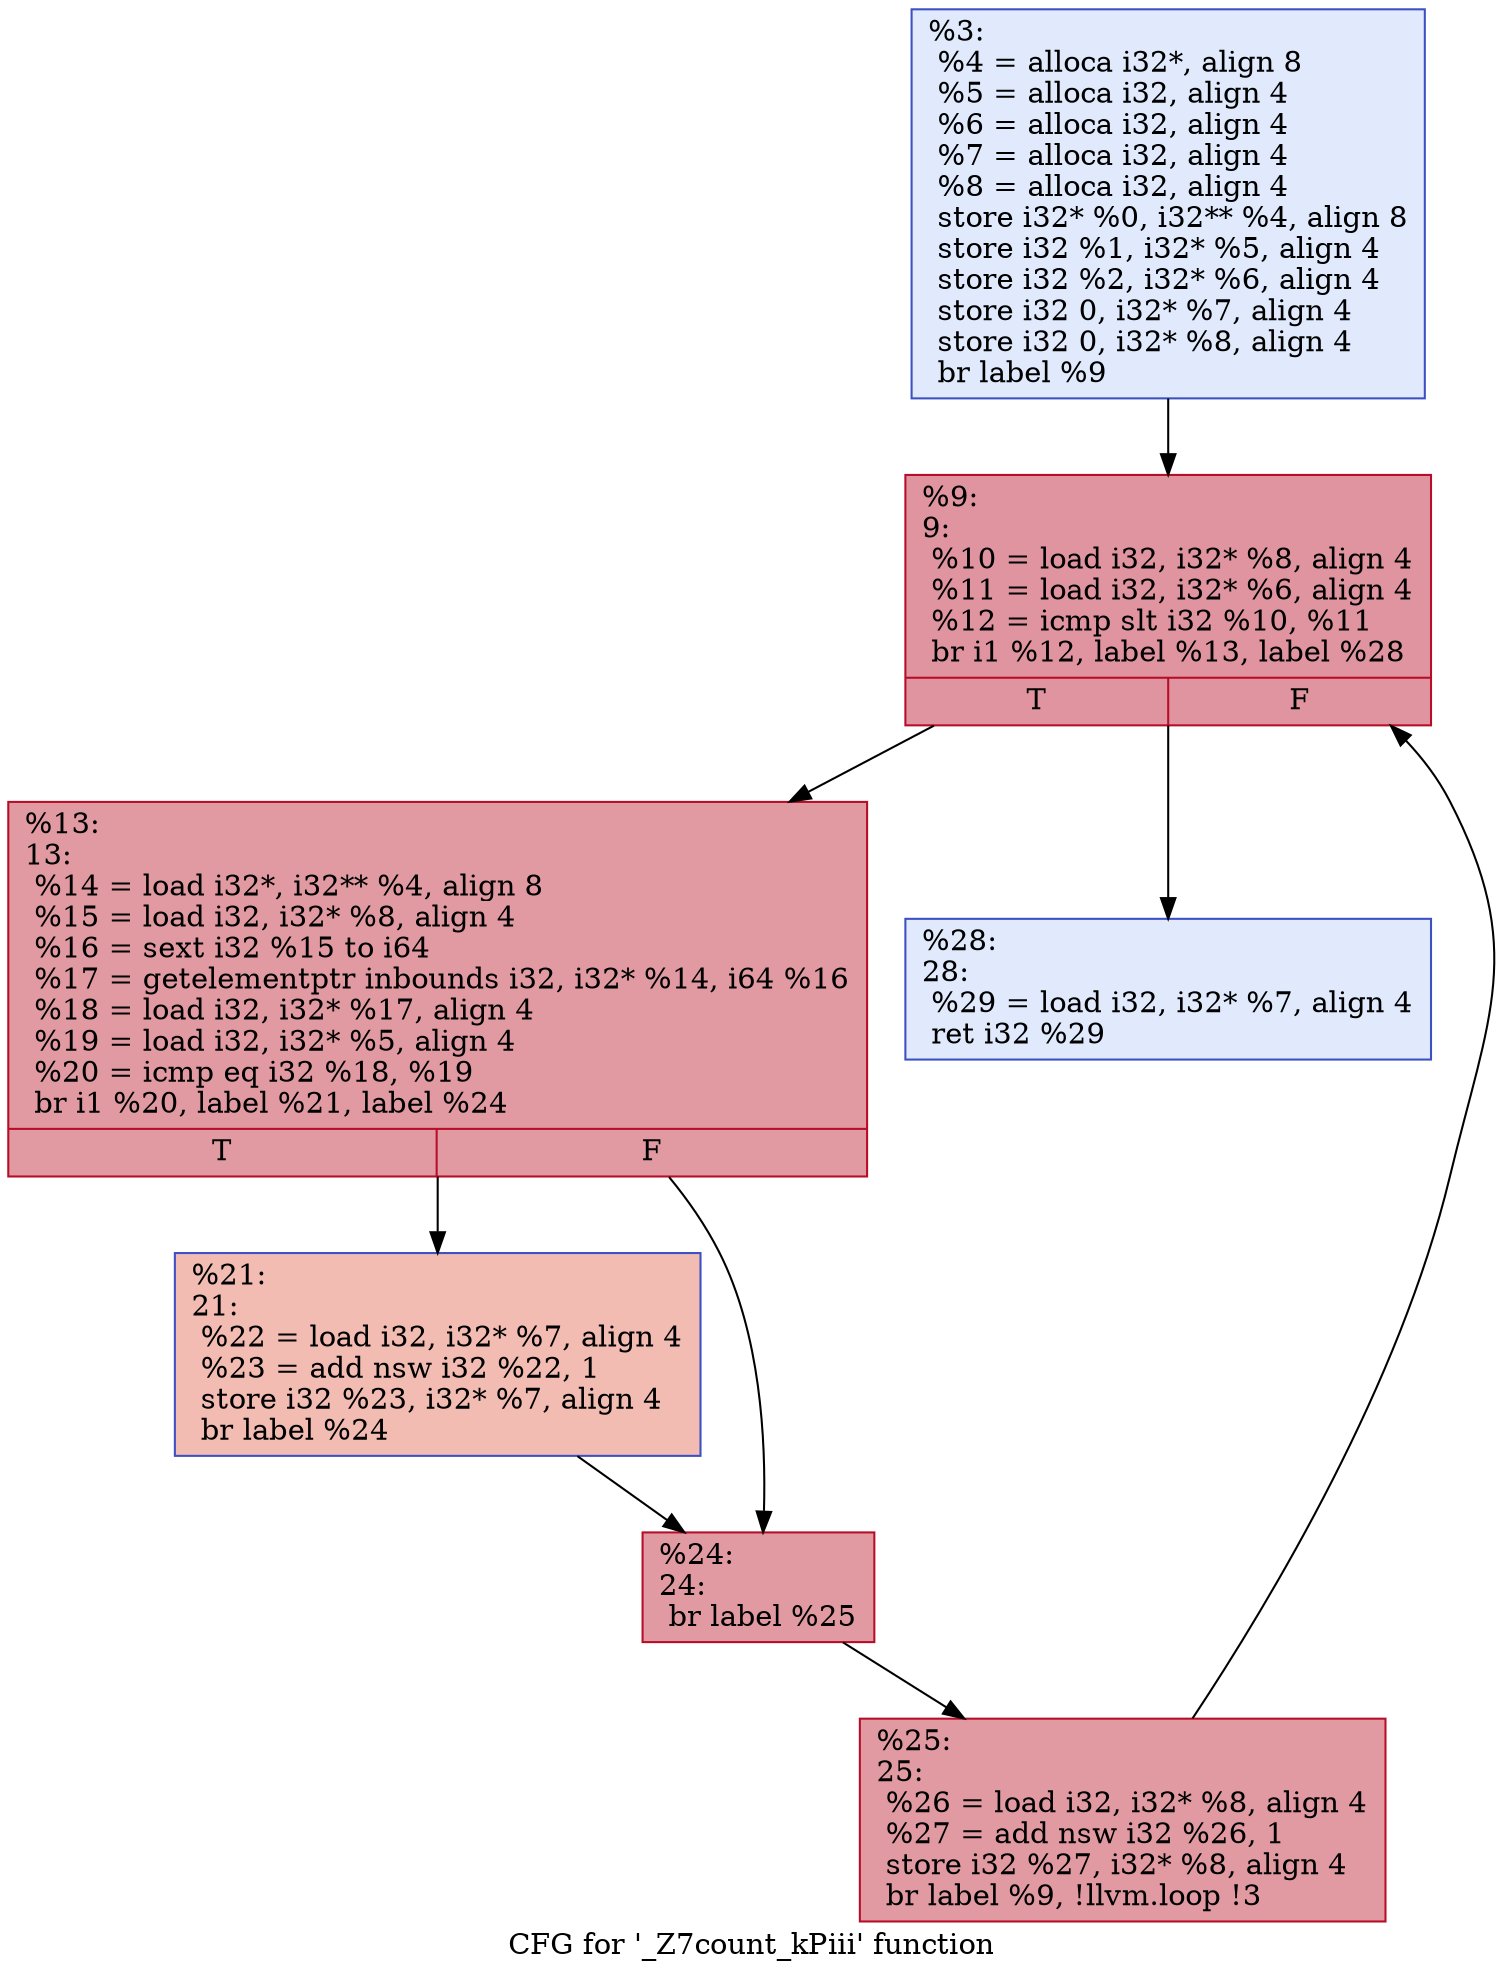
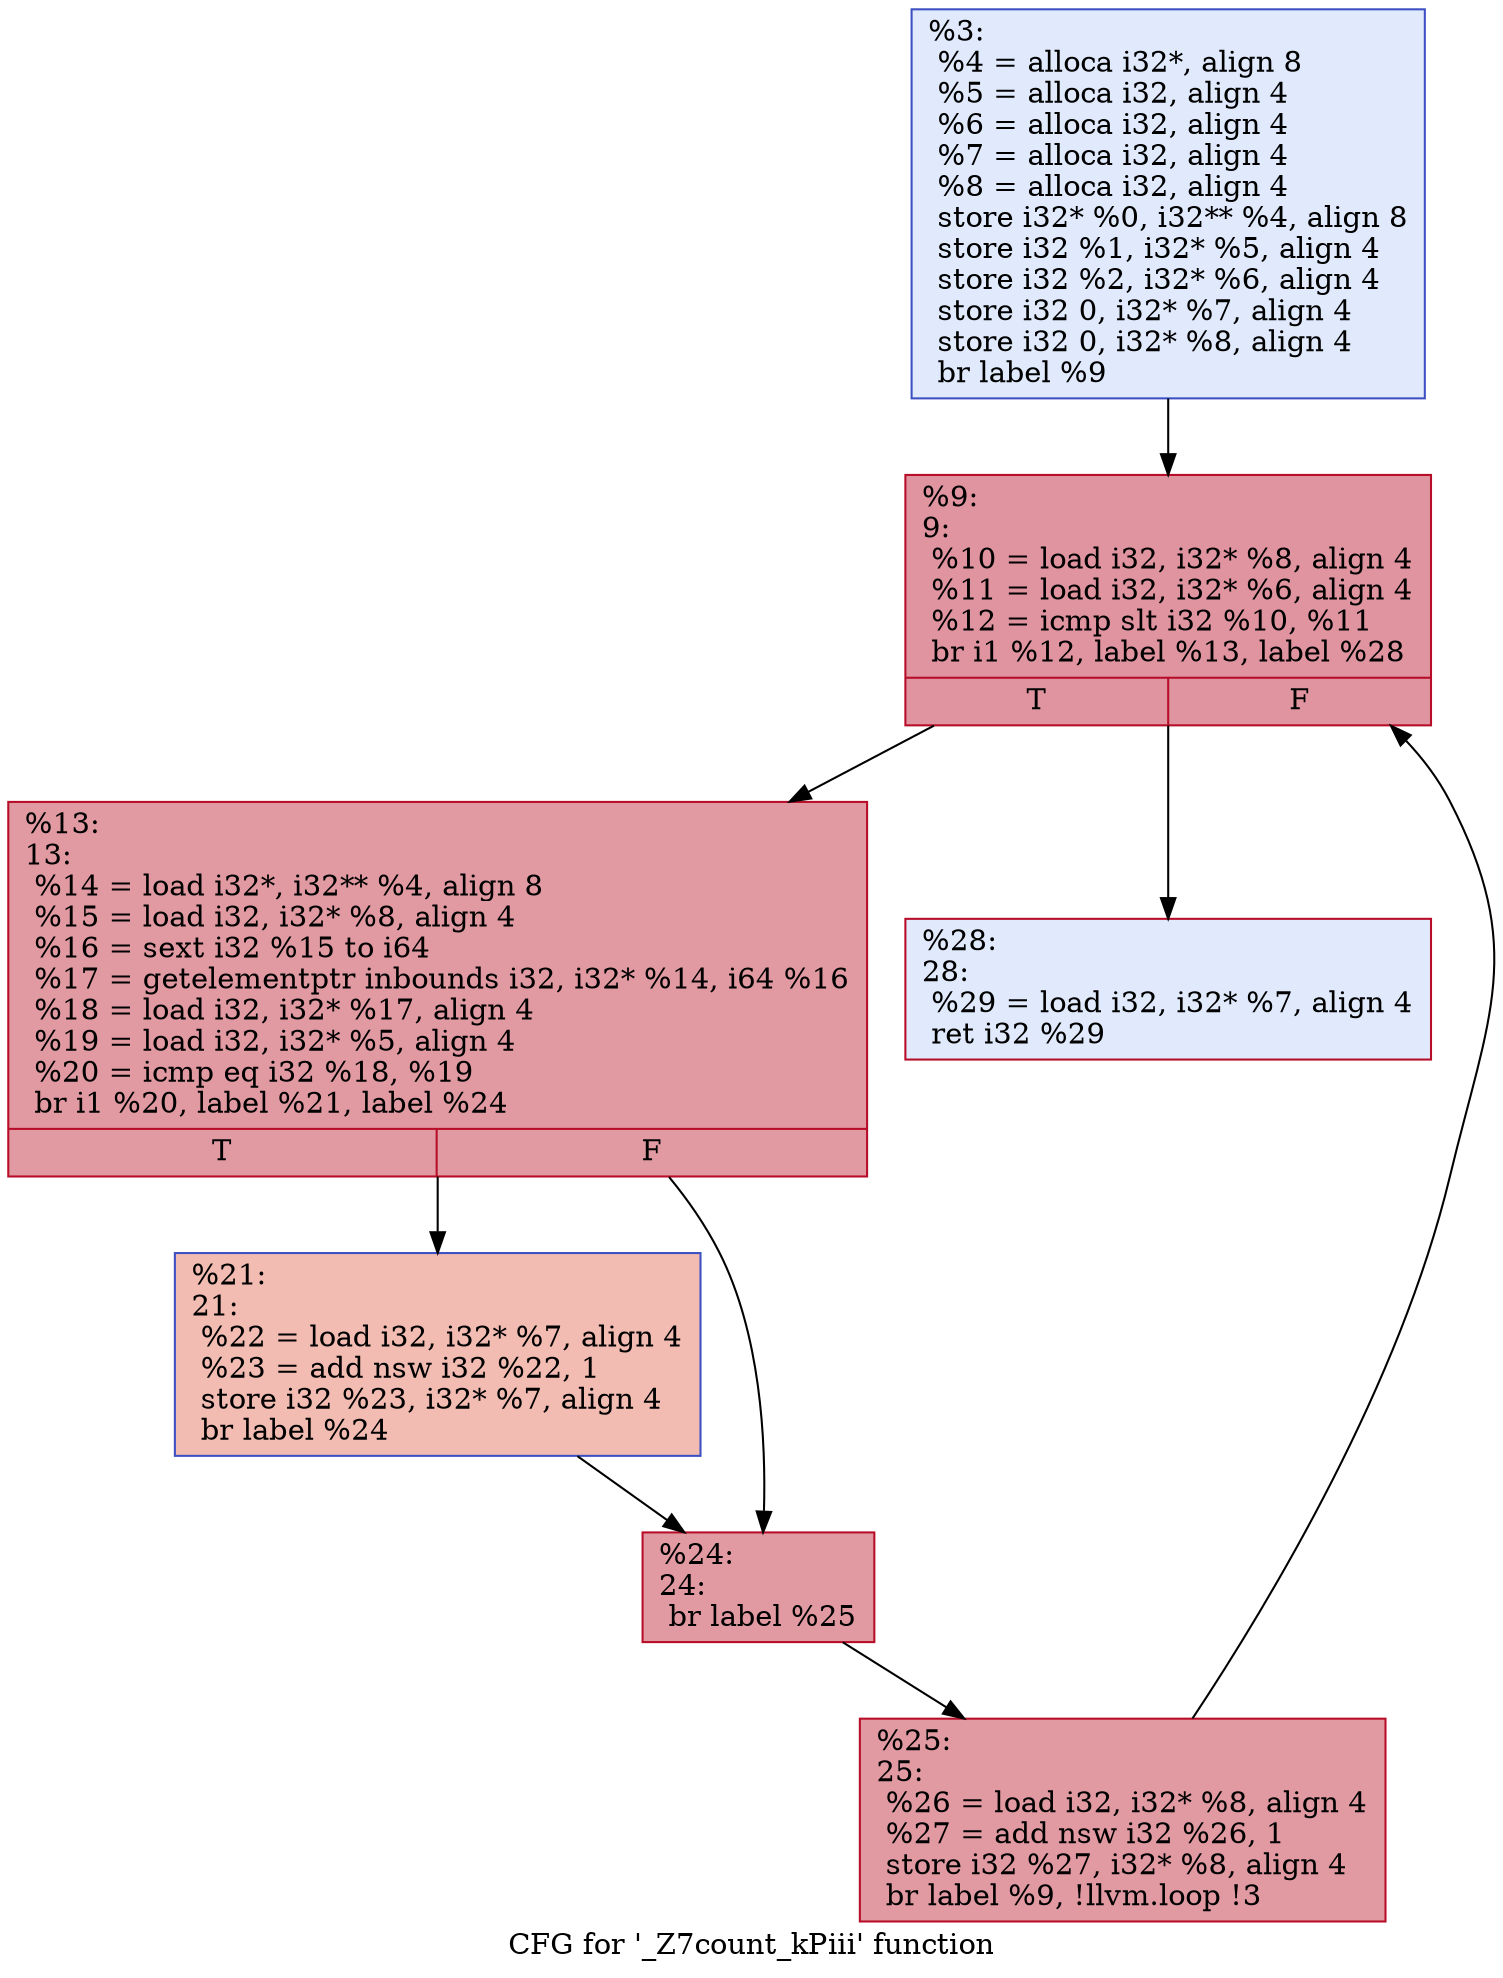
(1168, 989) -> (1168, 989)
